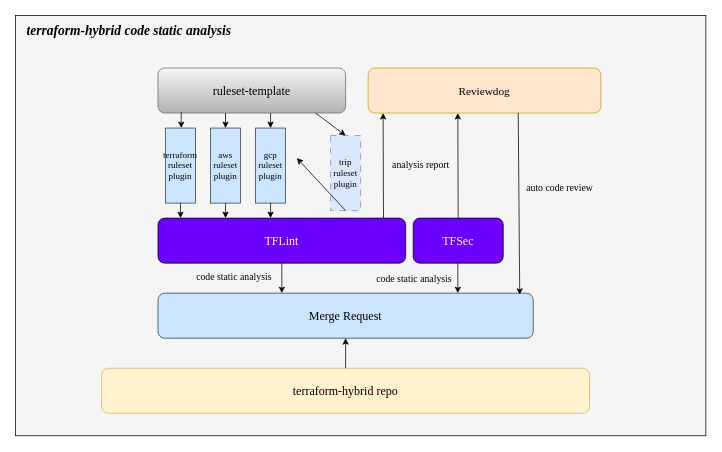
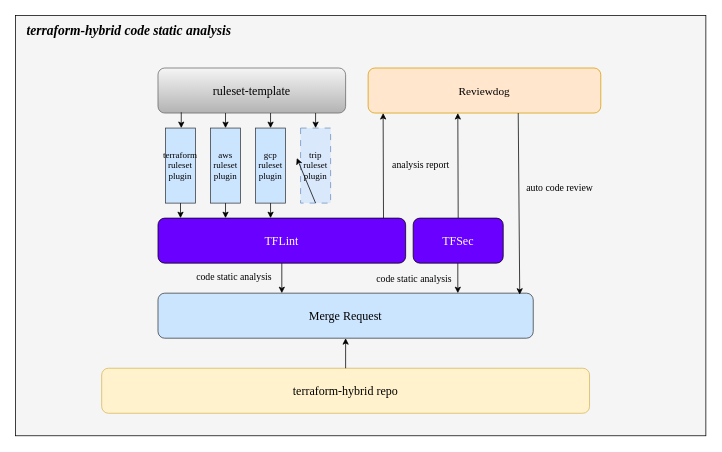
(345, 173) -> (315, 165)
